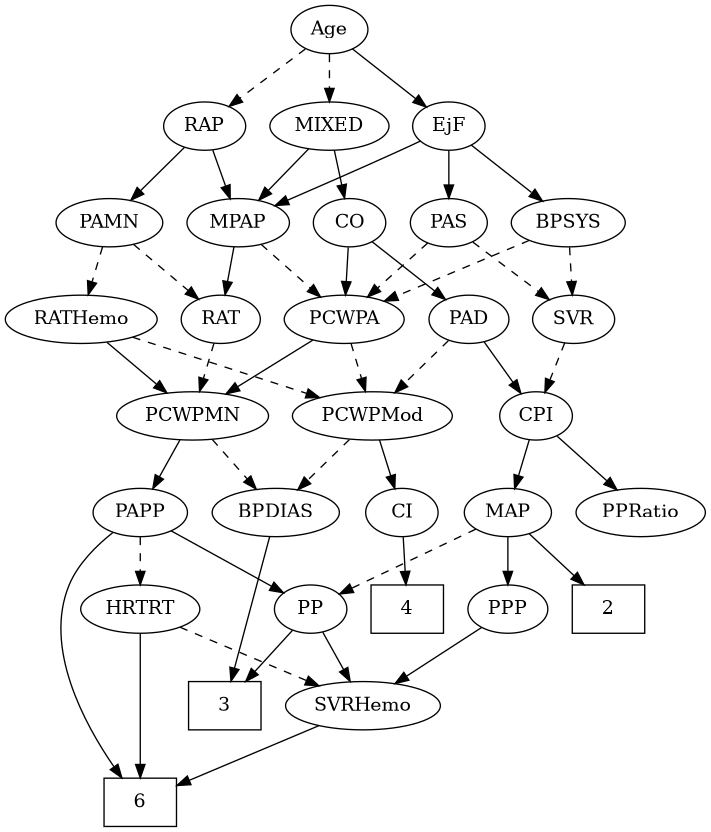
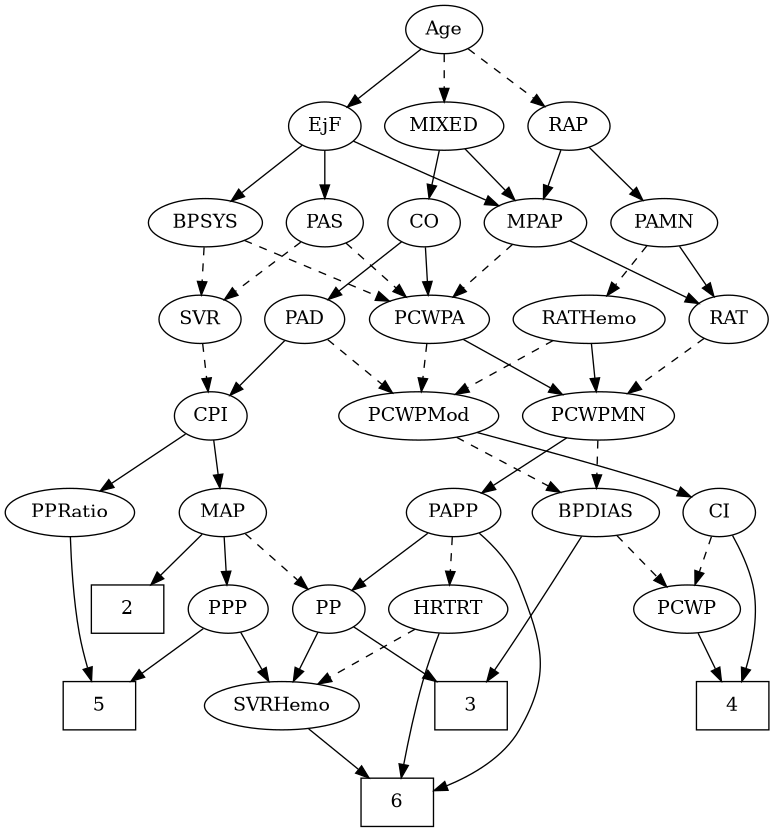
(161, 267) -> (693, 266)
none -> (687, 609)
none -> (99, 706)
